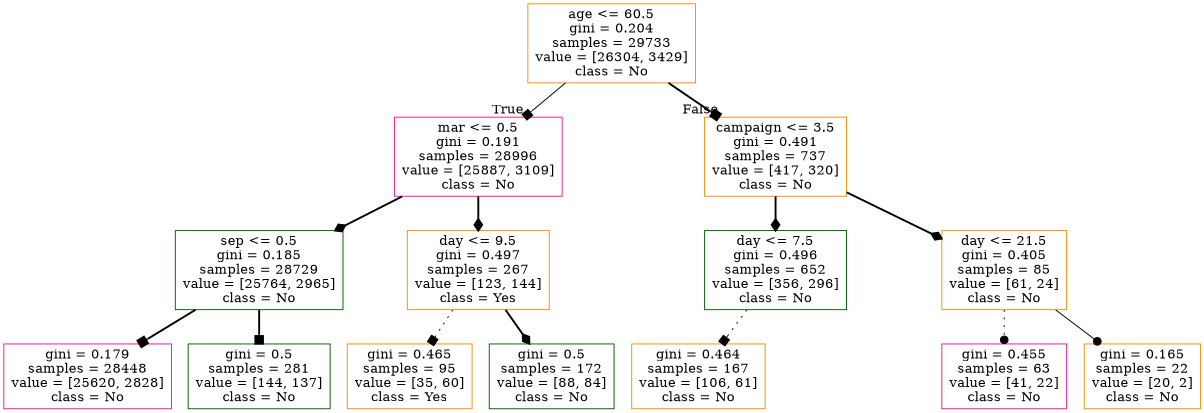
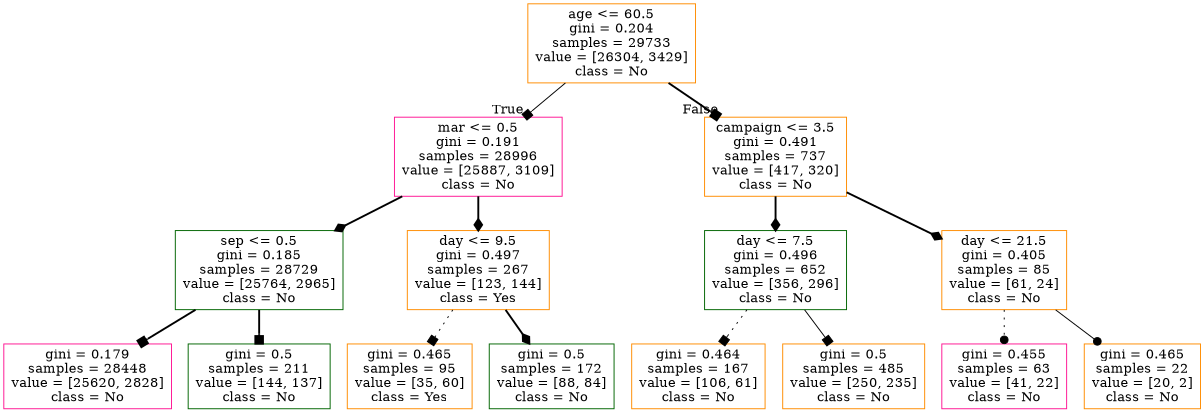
(259, 376) -> (259, 376)
none -> (854, 376)
(1142, 376) -> (1142, 376)
